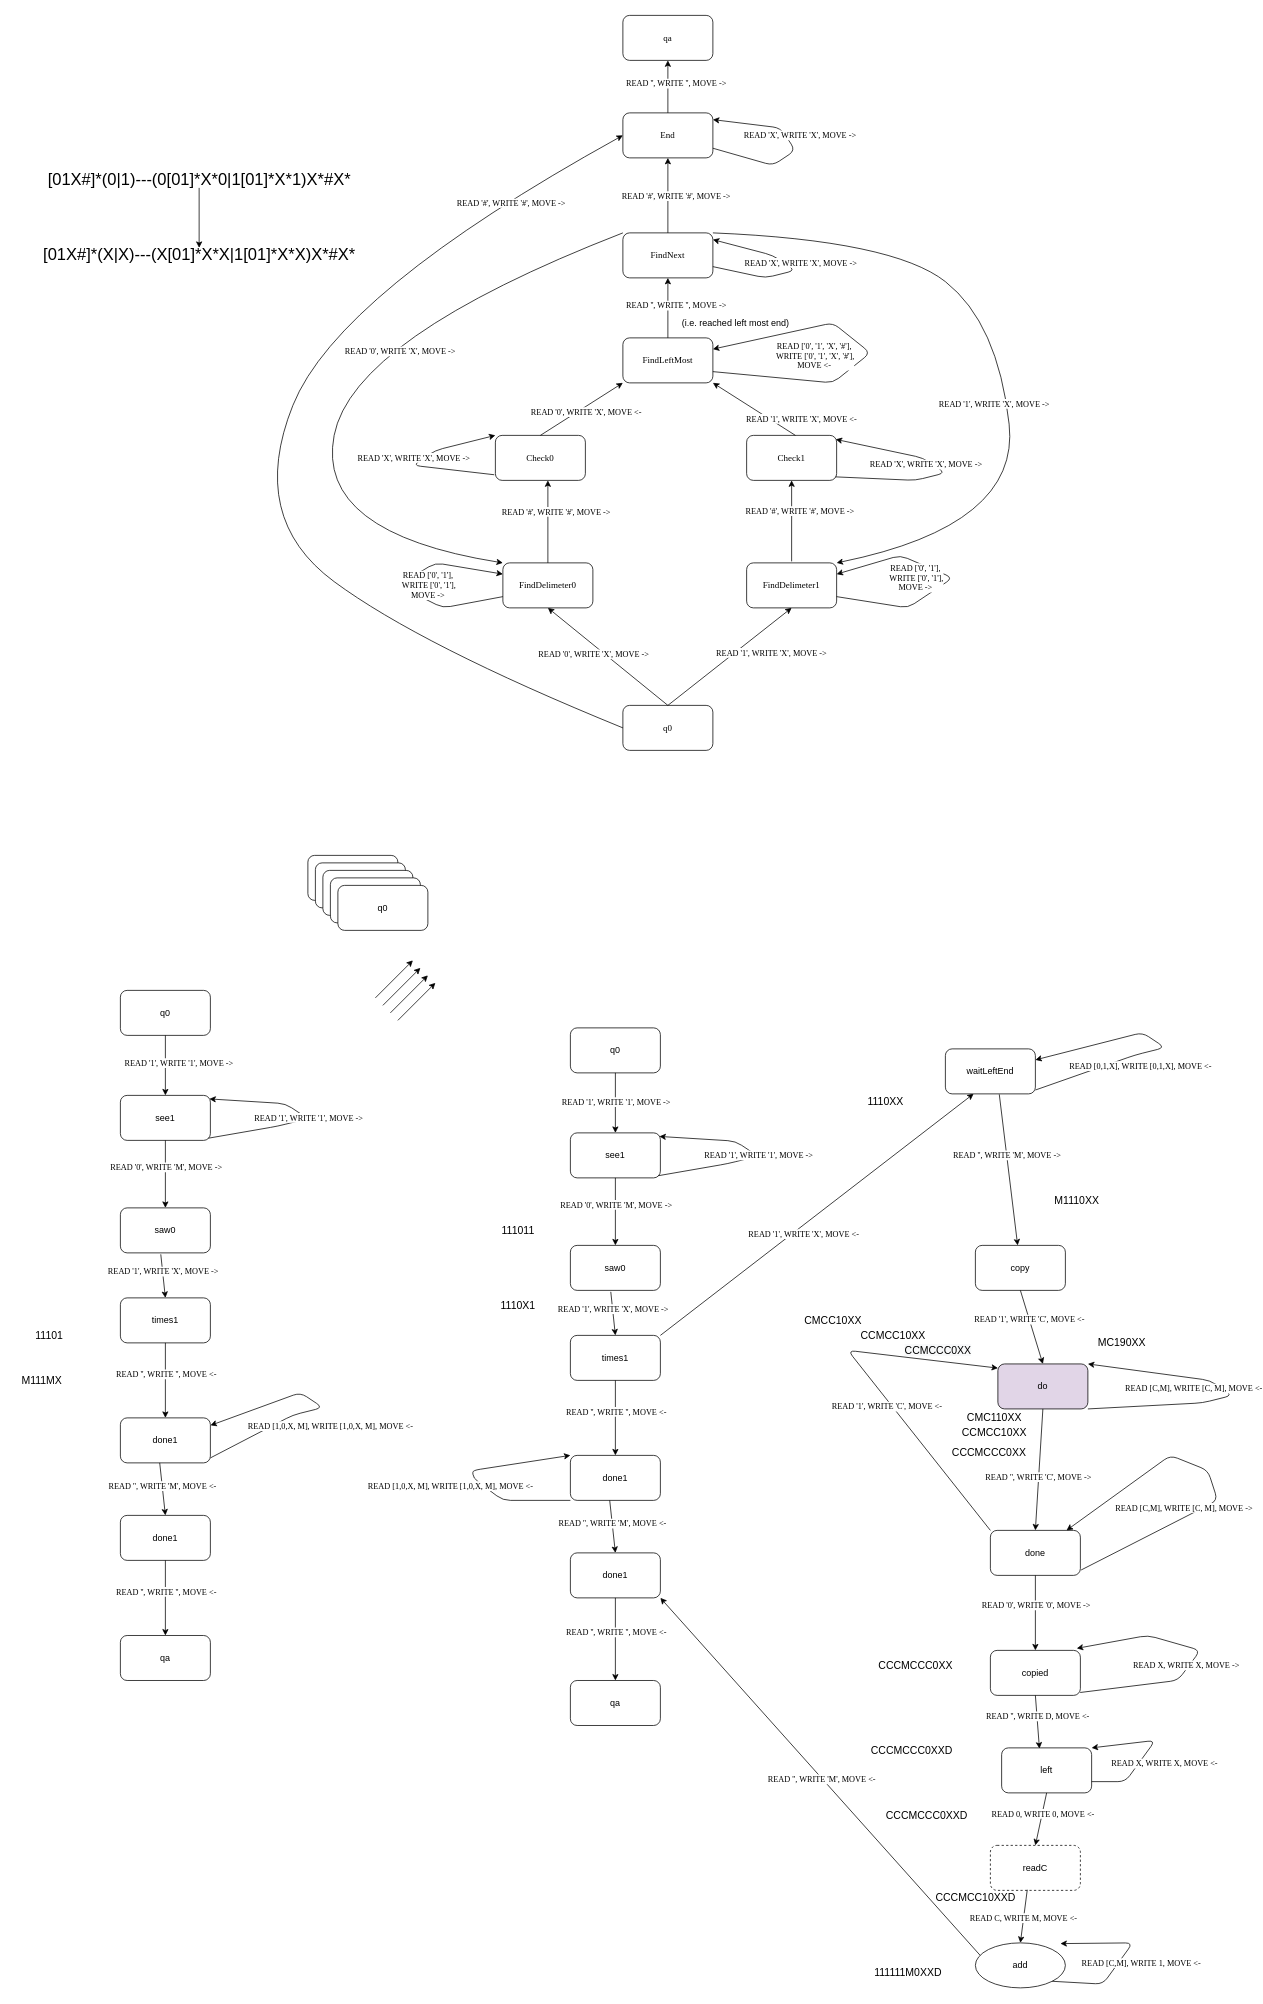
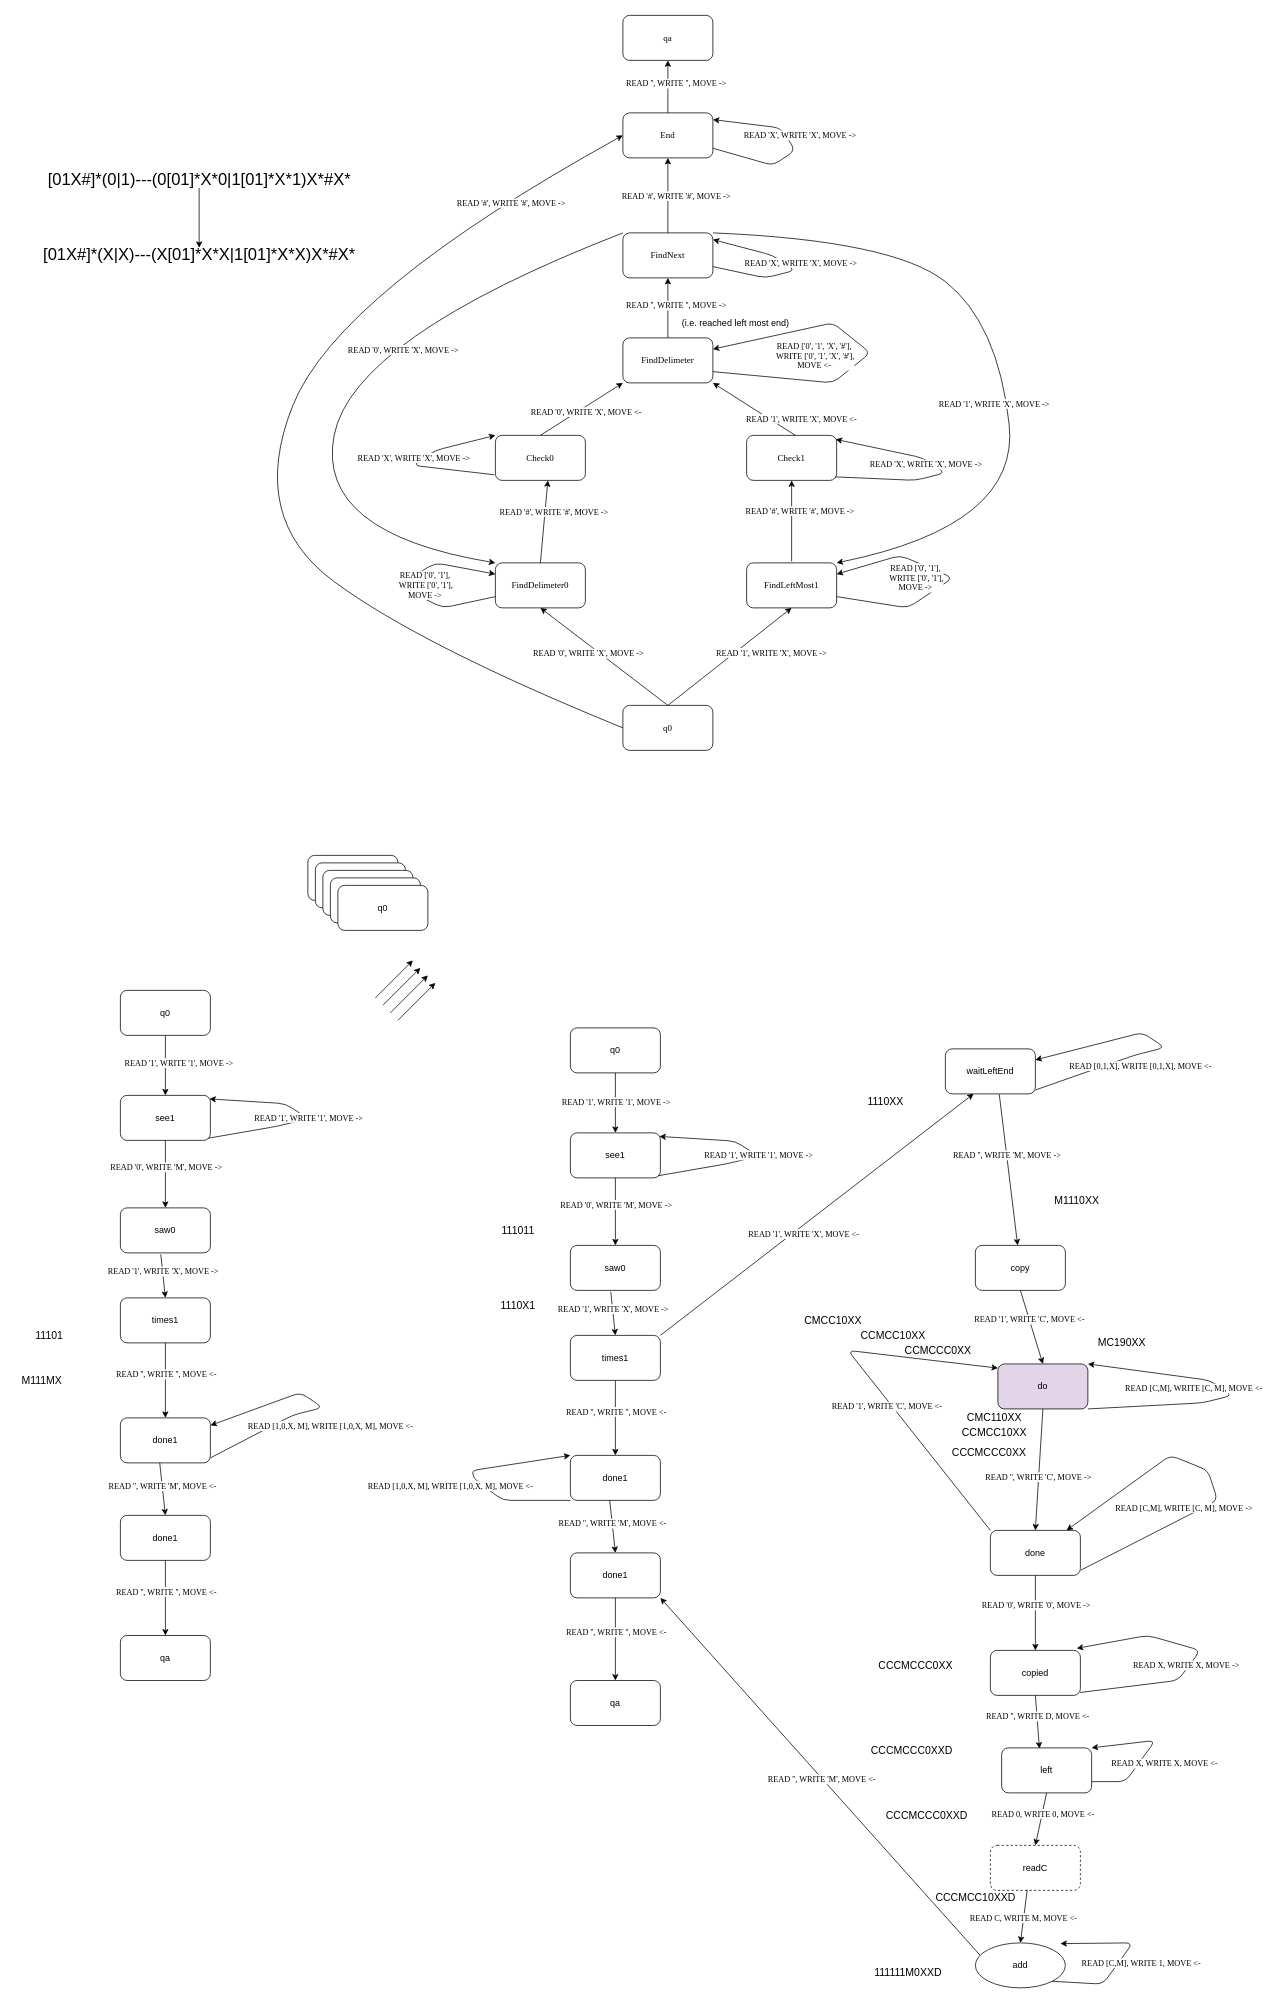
(668, 360) -> (668, 360)
(548, 585) -> (540, 585)
(792, 585) -> (792, 585)
